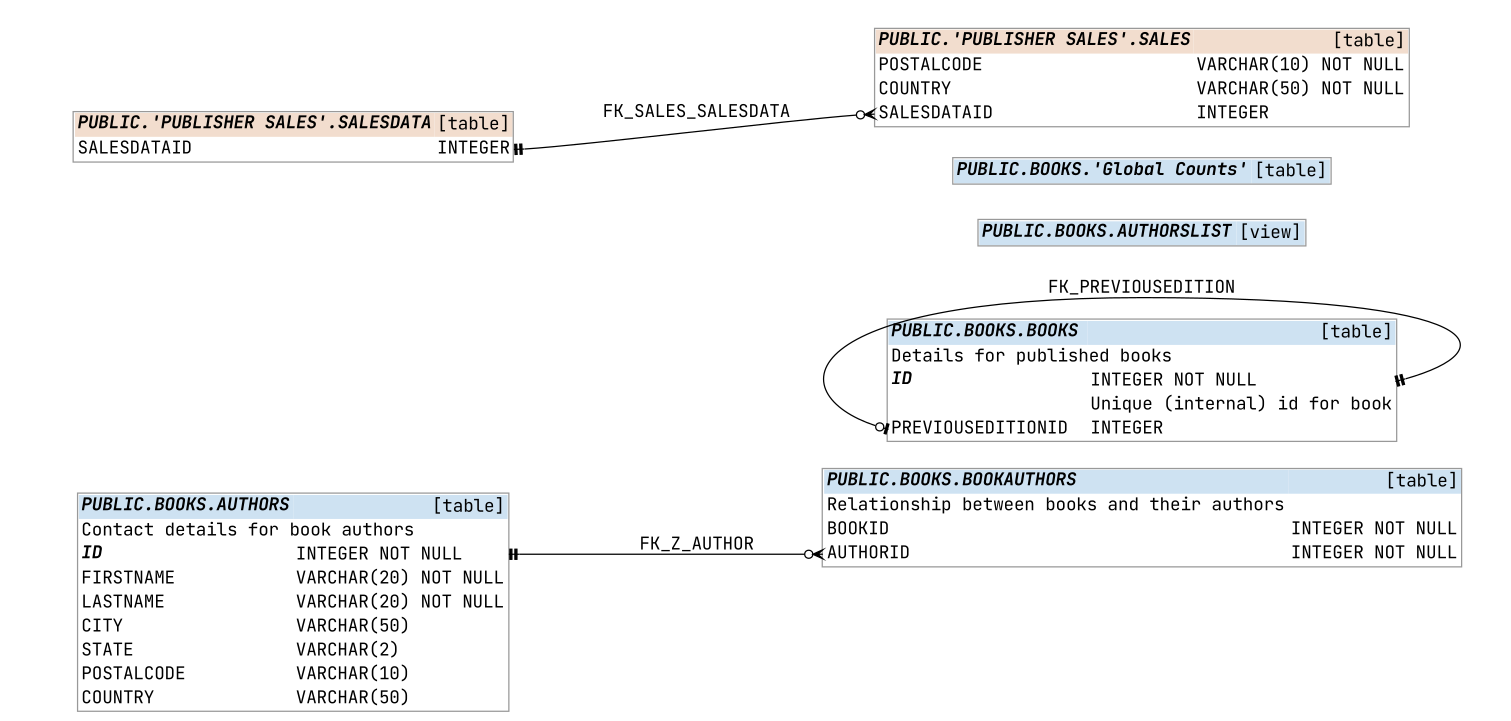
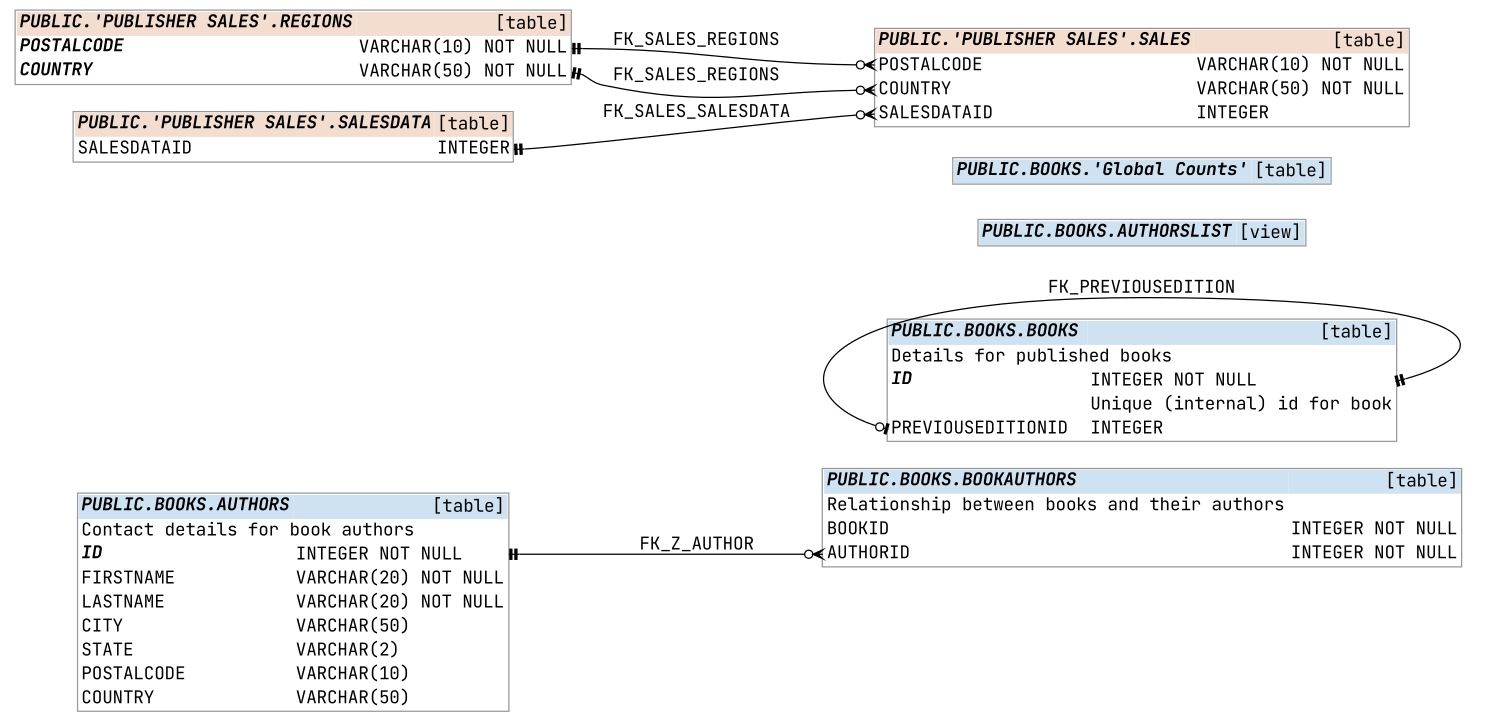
none -> (293, 47)
